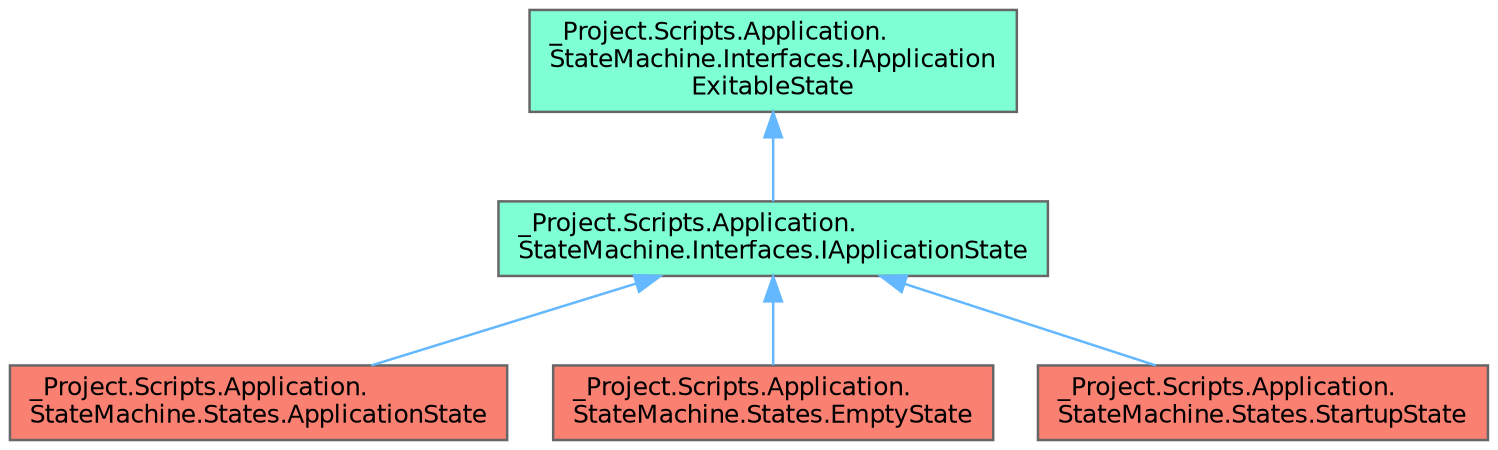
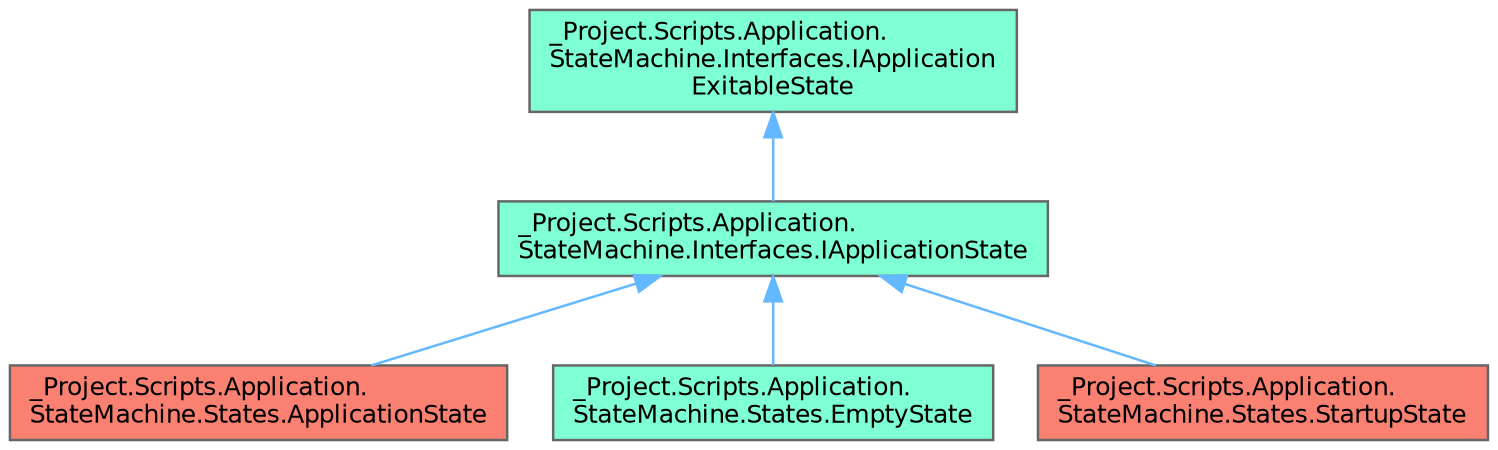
(773, 403) -> (773, 403)
